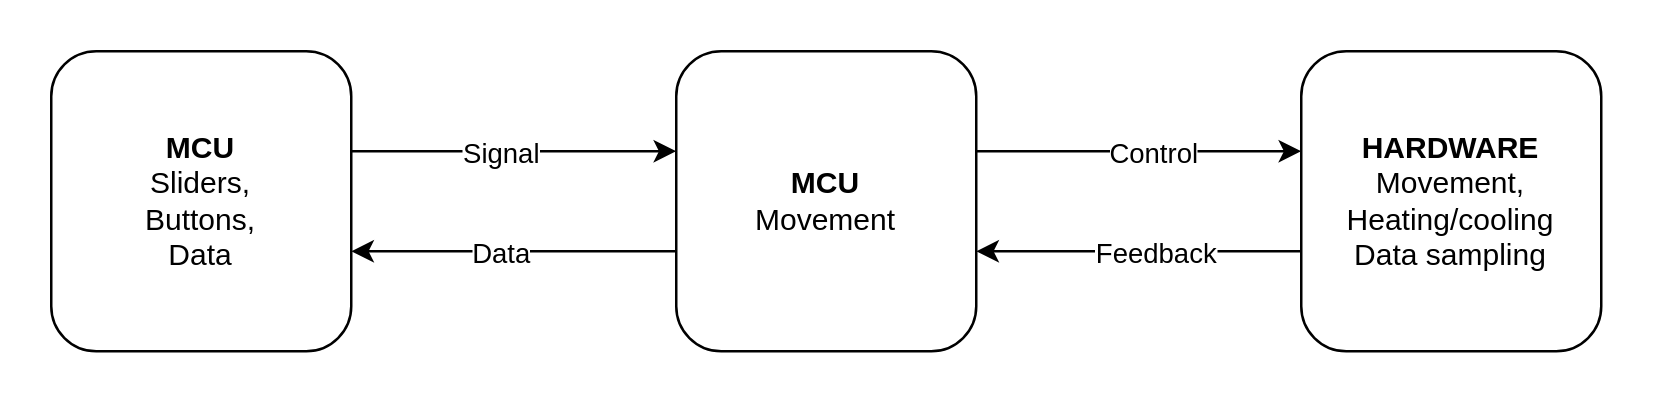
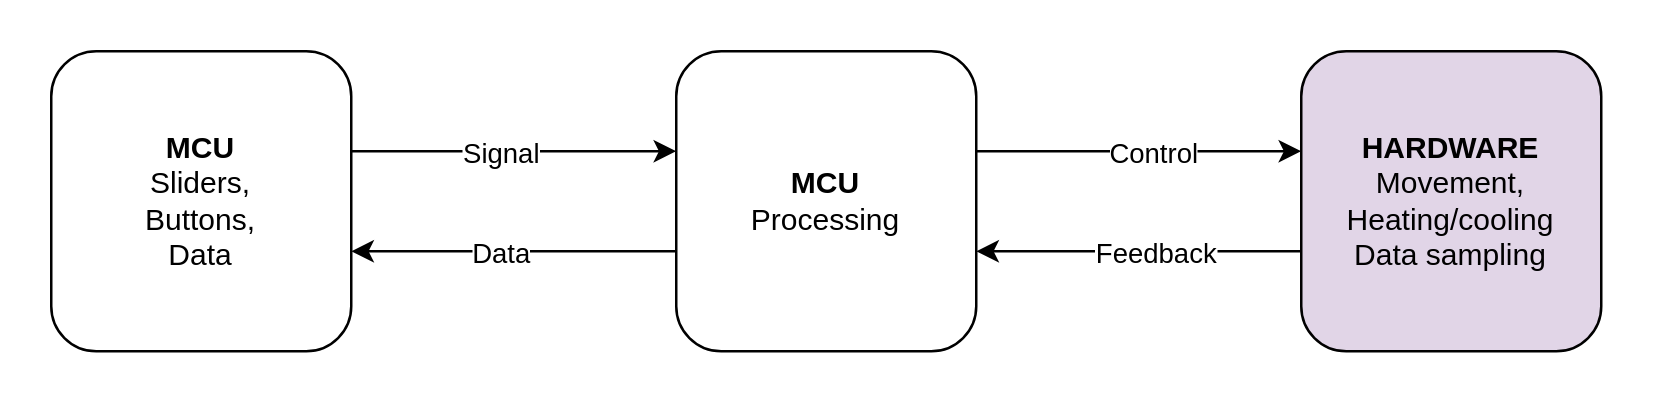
(826, 201) -> (826, 201)
(1451, 201) -> (1451, 201)
